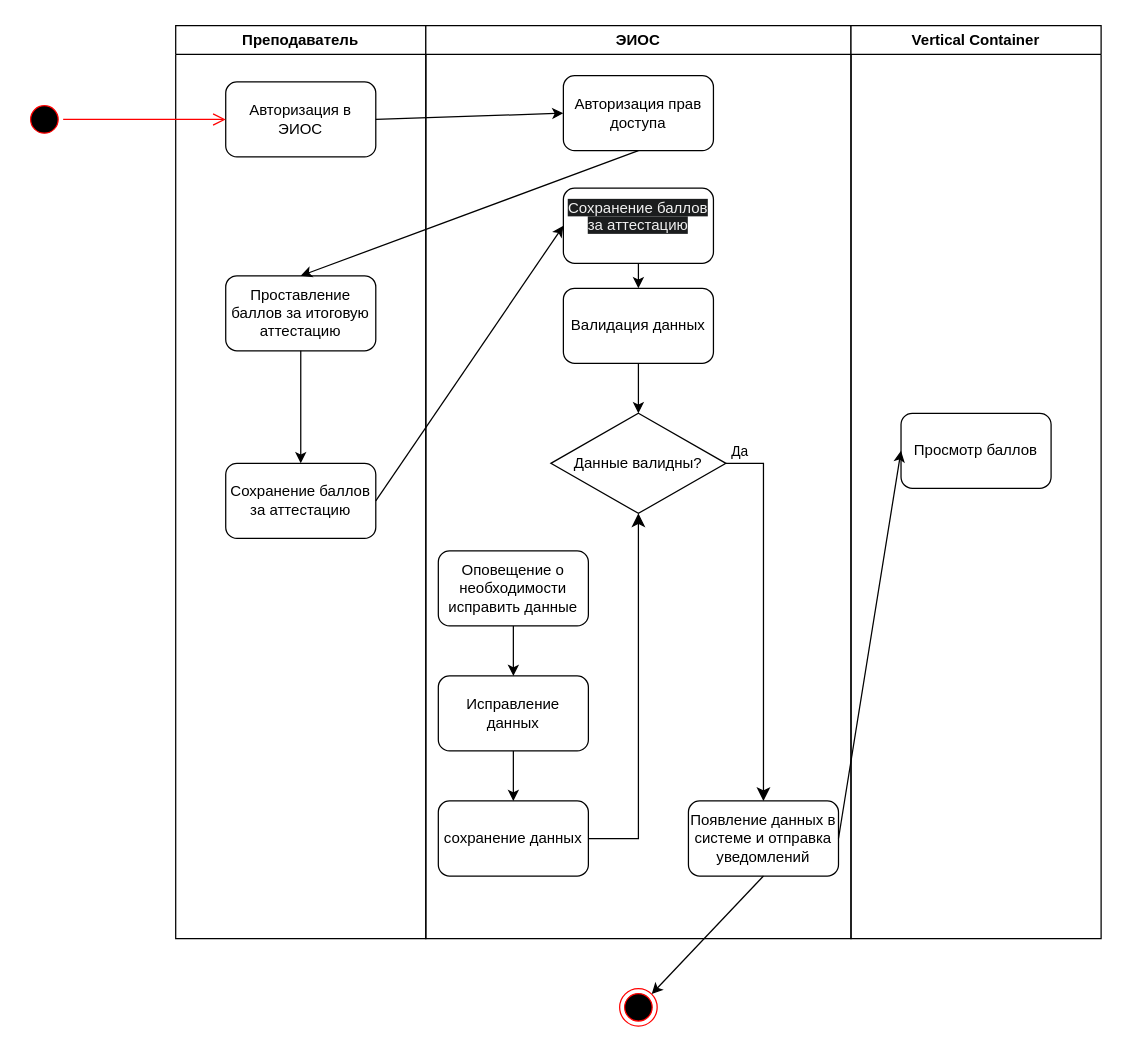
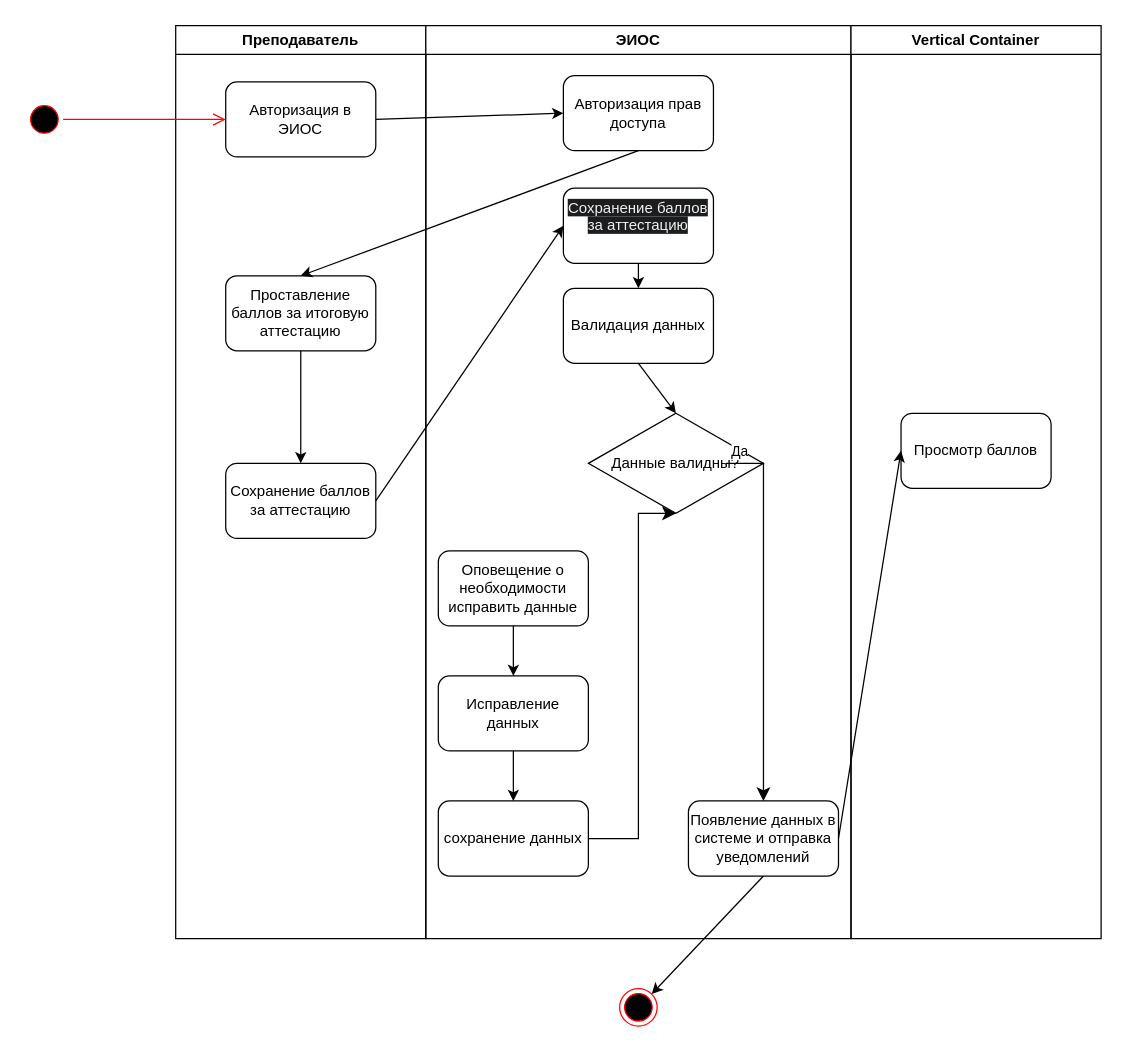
(638, 463) -> (676, 463)
